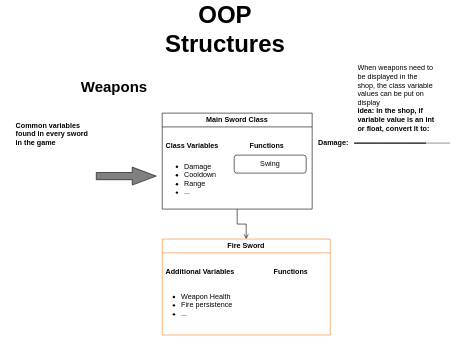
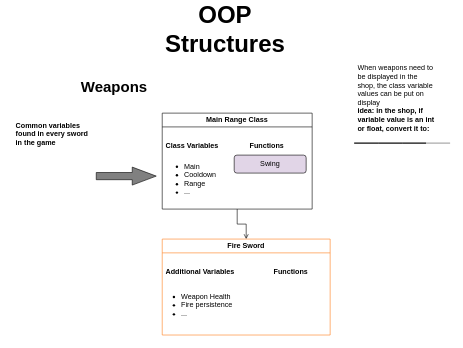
(237, 120) -> (237, 120)
(333, 143) -> none
(270, 164) -> (270, 164)
(176, 179) -> (176, 179)
